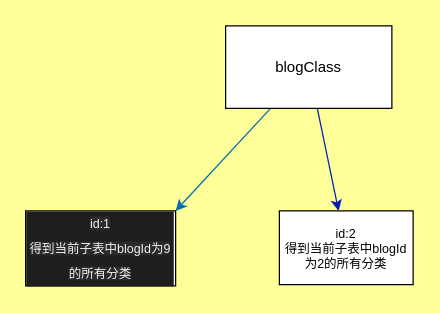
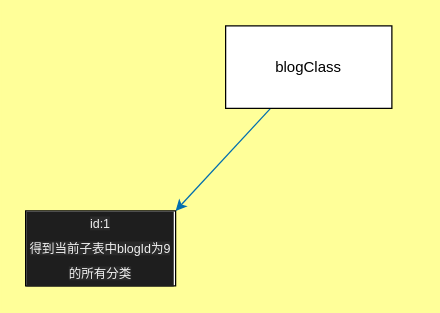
(327, 157) -> none
(346, 248) -> none
